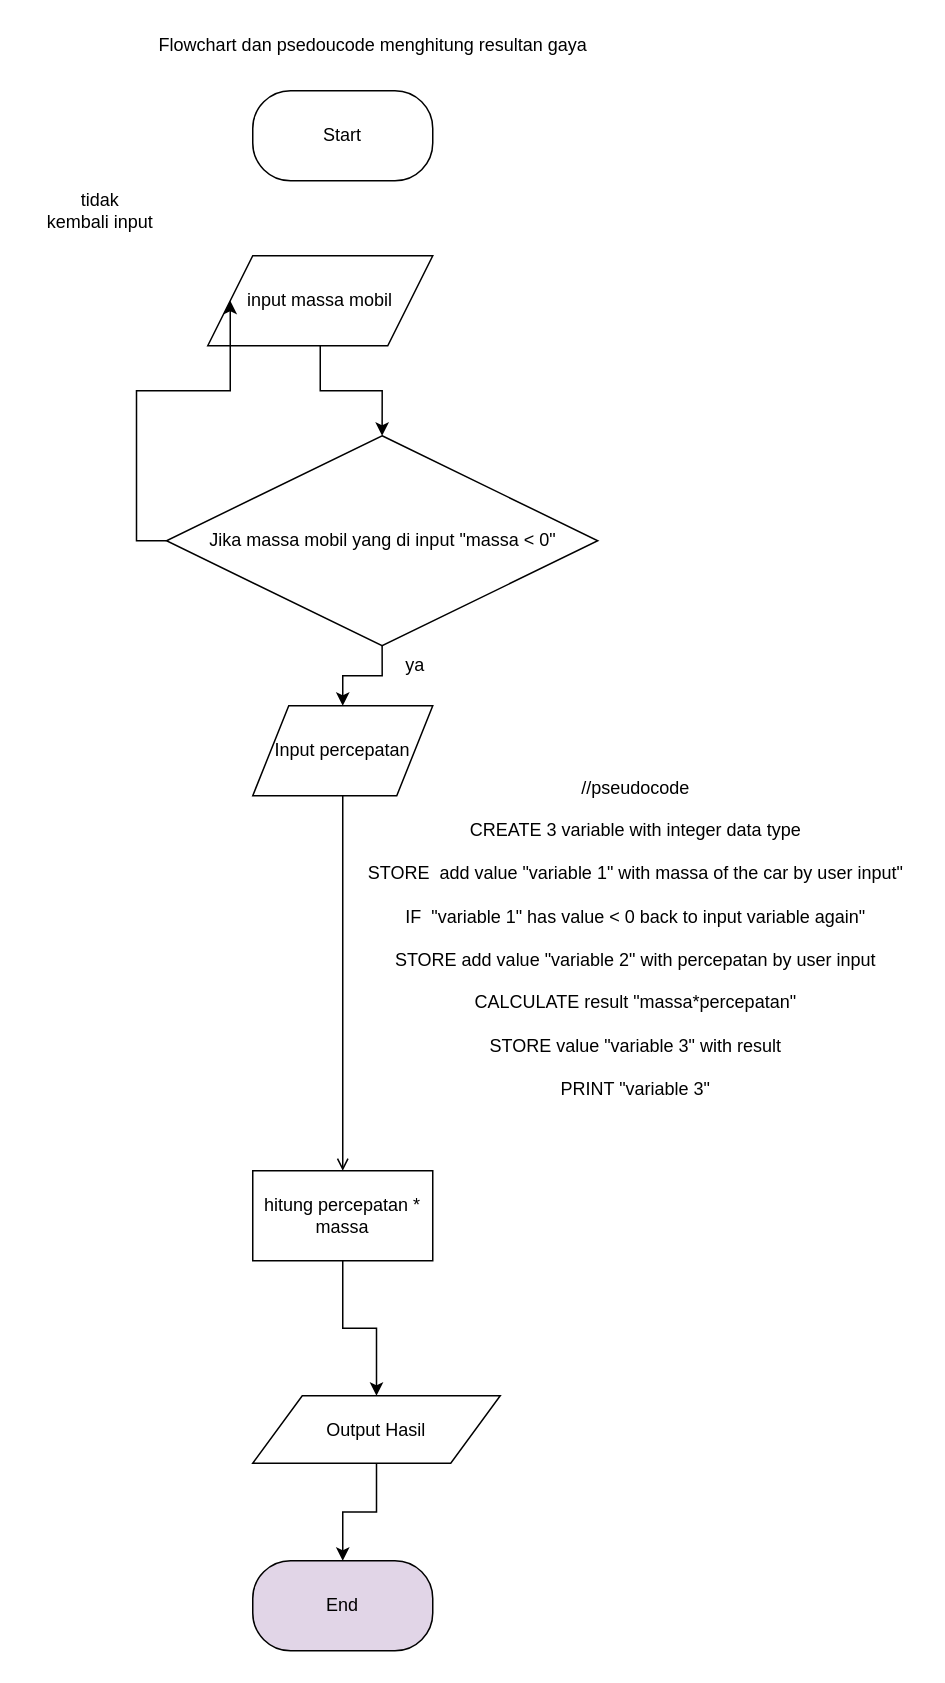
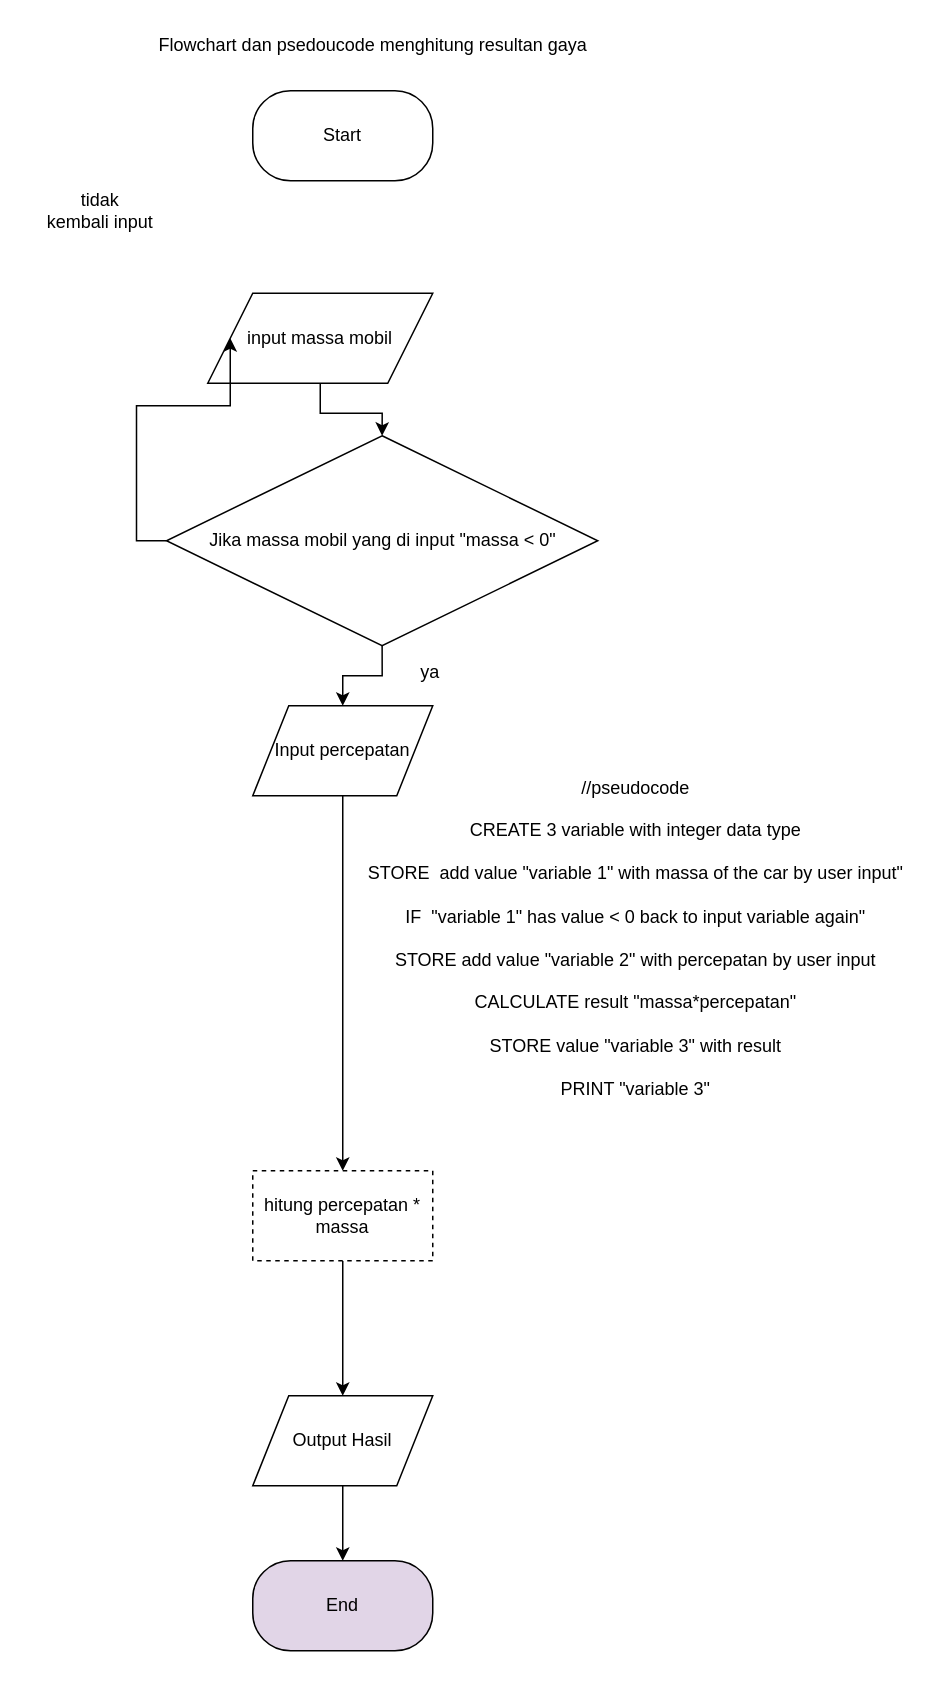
(320, 301) -> (320, 338)
(415, 665) -> (430, 673)
(343, 1161) -> (343, 1159)
(343, 1216) -> (343, 1216)
(377, 1430) -> (343, 1441)
